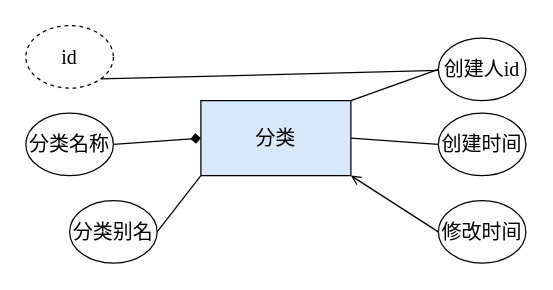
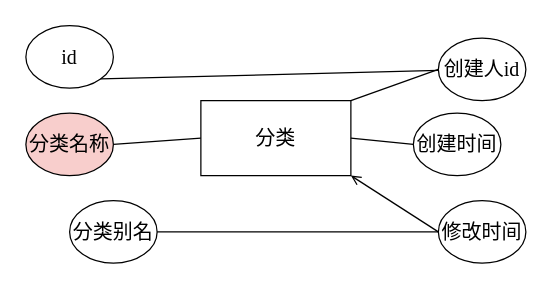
(69, 57) -> (69, 57)
(276, 138) -> (276, 138)
(190, 139) -> (195, 139)
(69, 144) -> (69, 144)
(482, 144) -> (457, 144)
(178, 204) -> (297, 232)
